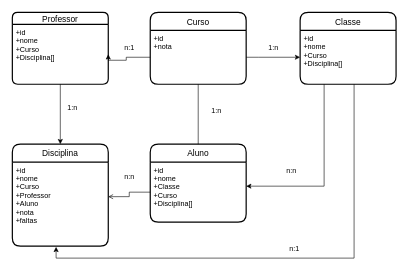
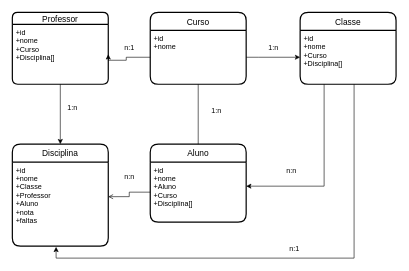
(159, 38) -> (159, 38)
(21, 170) -> (21, 170)
(159, 170) -> (159, 170)
